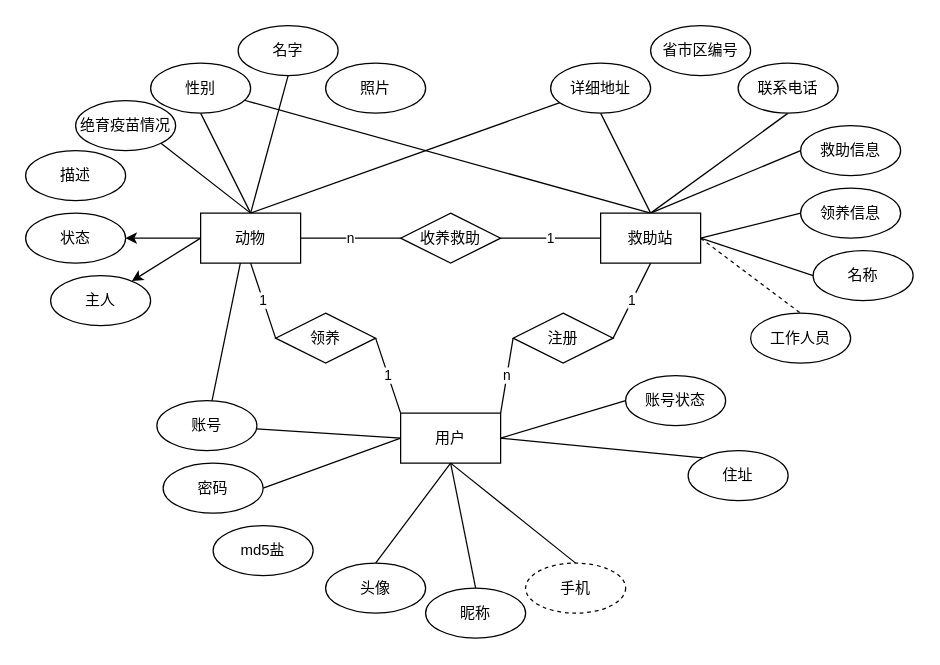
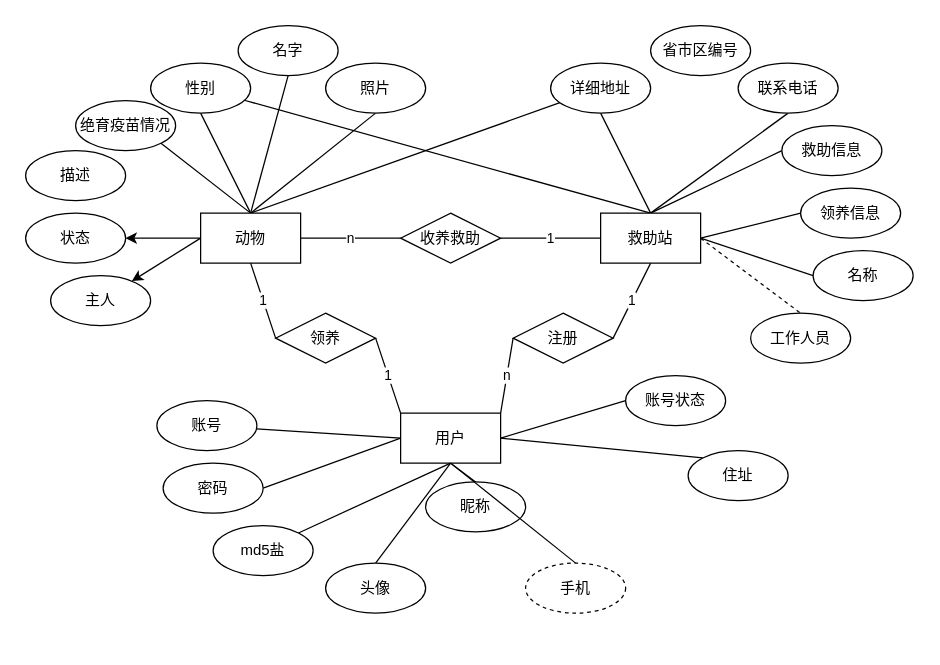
(851, 151) -> (832, 151)
(226, 331) -> (315, 161)
none -> (371, 500)
(476, 613) -> (476, 507)
